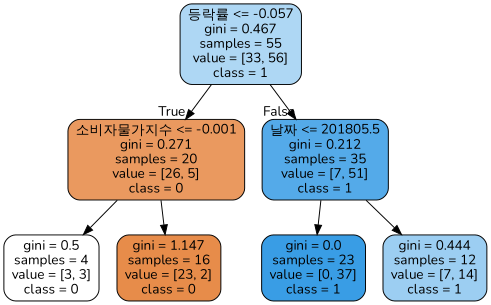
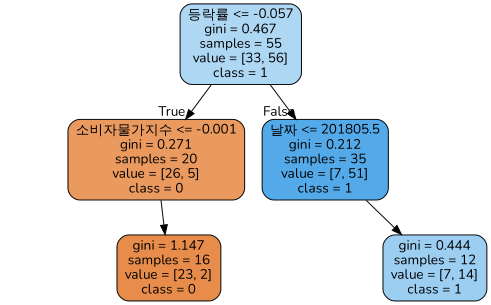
(51, 268) -> none
(314, 268) -> none
